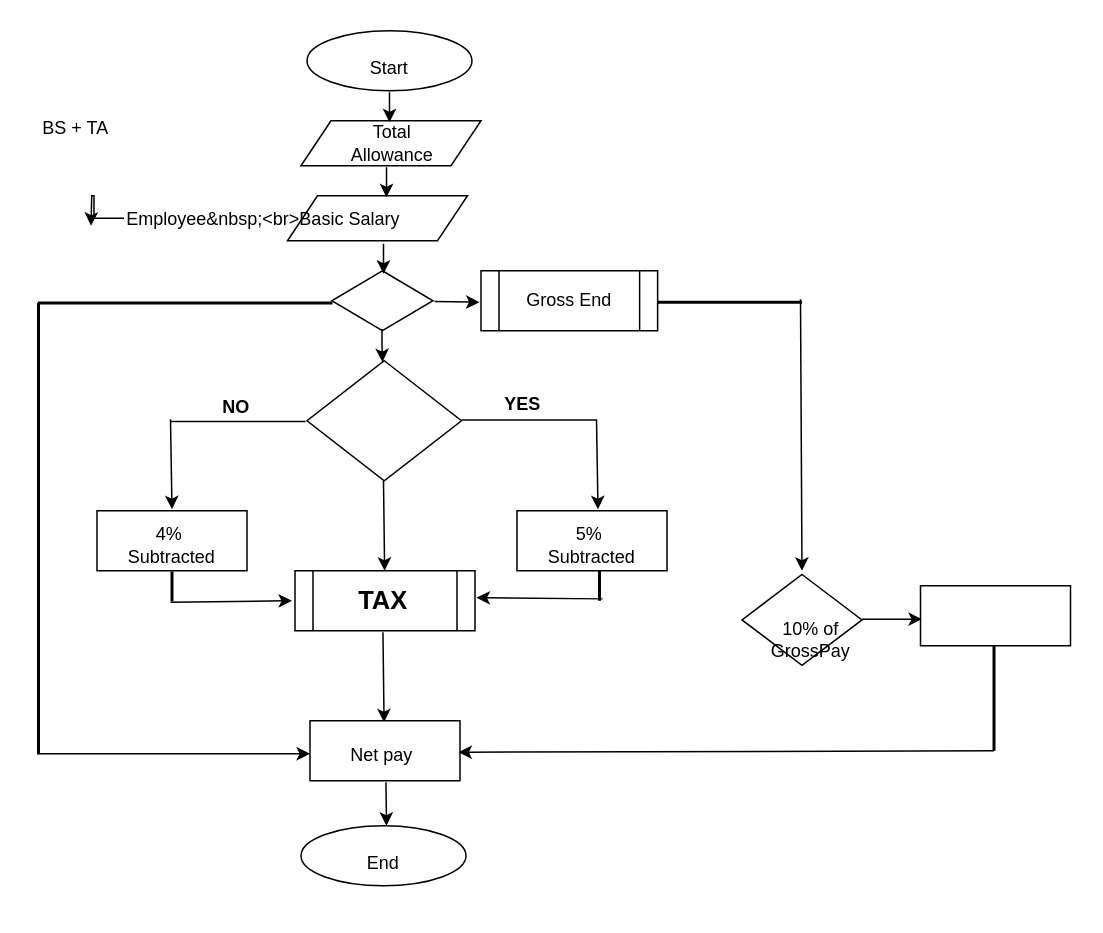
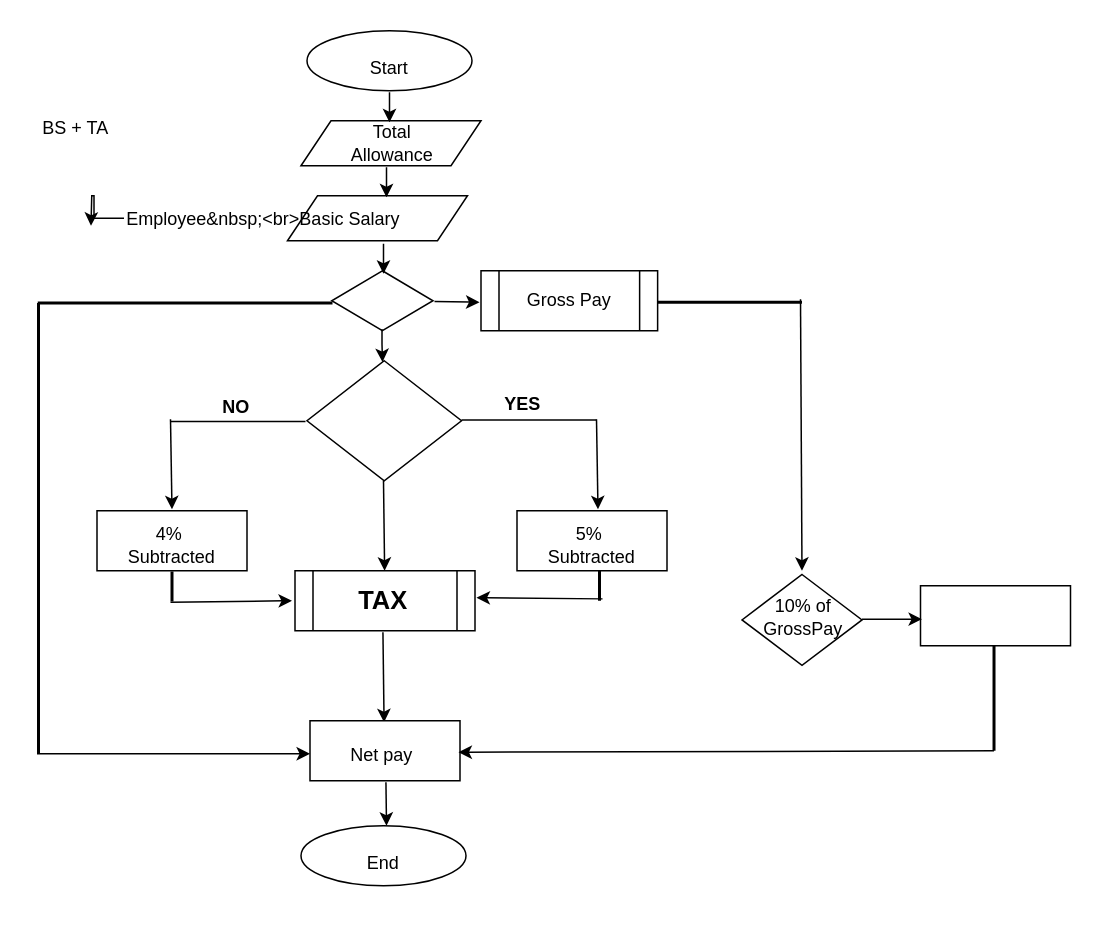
(569, 301) -> (569, 301)
(811, 639) -> (803, 617)
